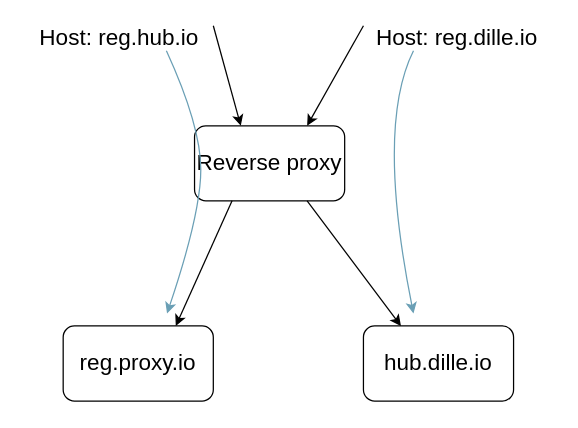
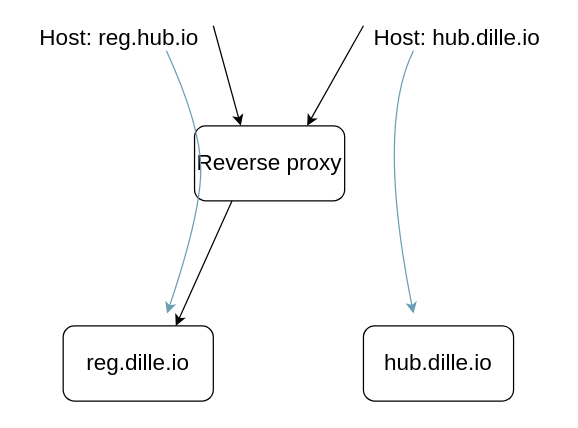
(457, 38) -> (457, 38)
(351, 260) -> none
(138, 363) -> (138, 363)
